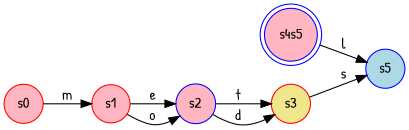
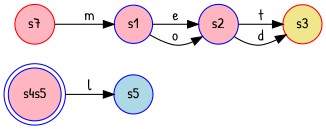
(333, 88) -> none
(24, 104) -> (35, 24)
(111, 104) -> (133, 24)
